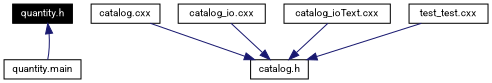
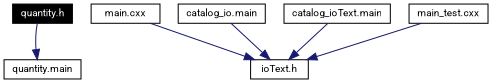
(126, 14) -> (126, 14)
(222, 14) -> (222, 14)
(337, 14) -> (337, 14)
(449, 14) -> (449, 14)
(49, 47) -> (36, 36)
(279, 69) -> (279, 69)
